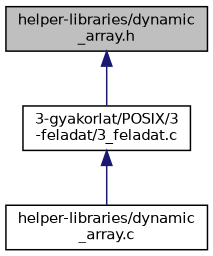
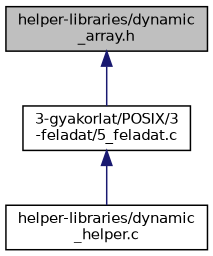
(107, 128) -> (107, 128)
(107, 227) -> (107, 227)
